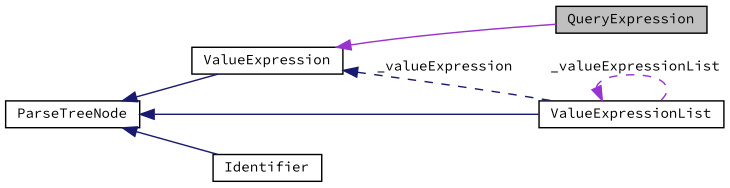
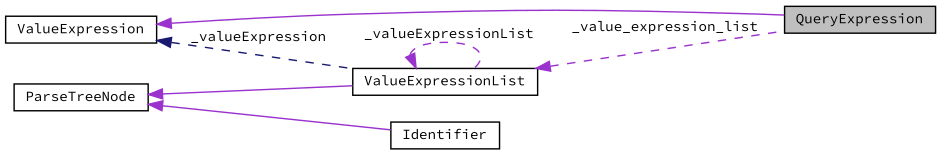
none -> (667, 49)
(177, 86) -> none
(347, 114) -> (258, 90)
(177, 143) -> (277, 118)
